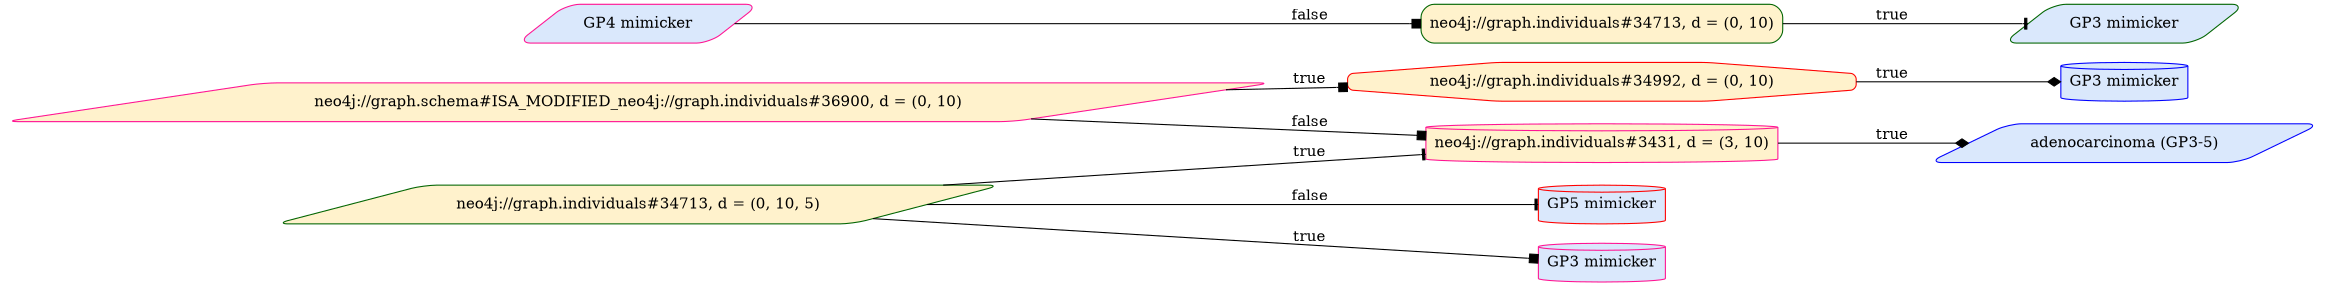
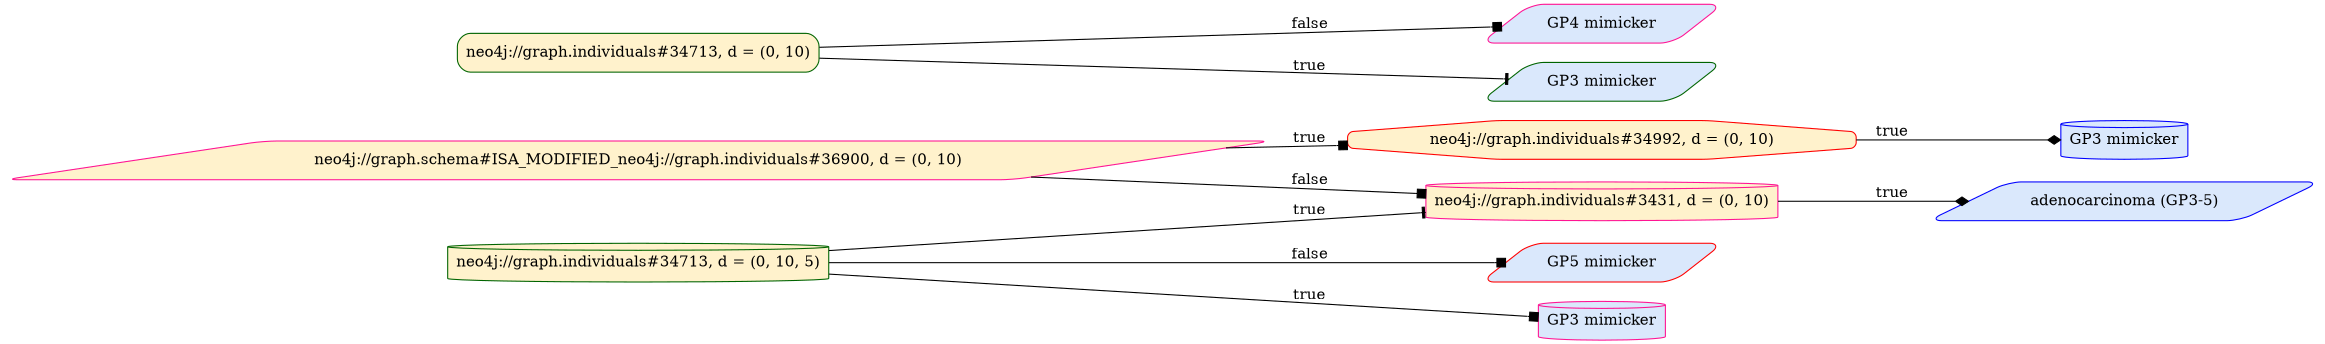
(1072, 24) -> (1155, 37)
(1602, 143) -> (1602, 201)
(638, 205) -> (638, 263)
(1230, 205) -> (1162, 263)
(1602, 205) -> (1602, 263)
